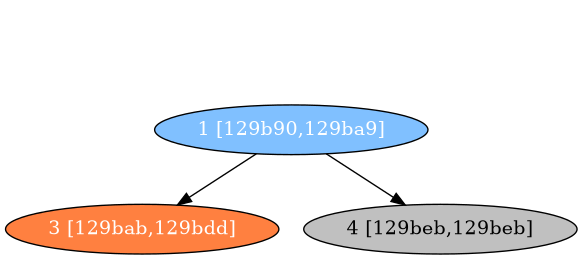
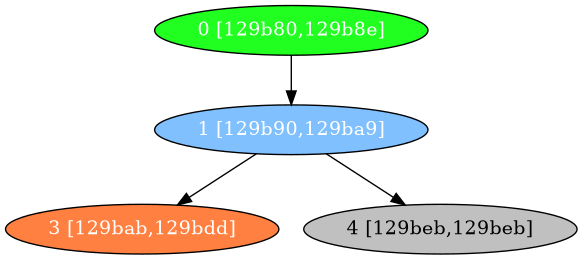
none -> (291, 30)
